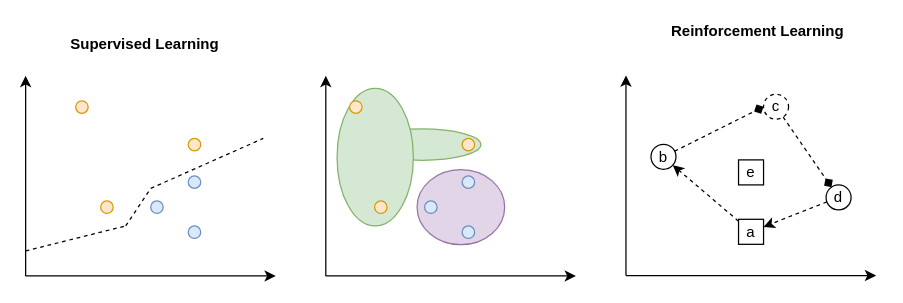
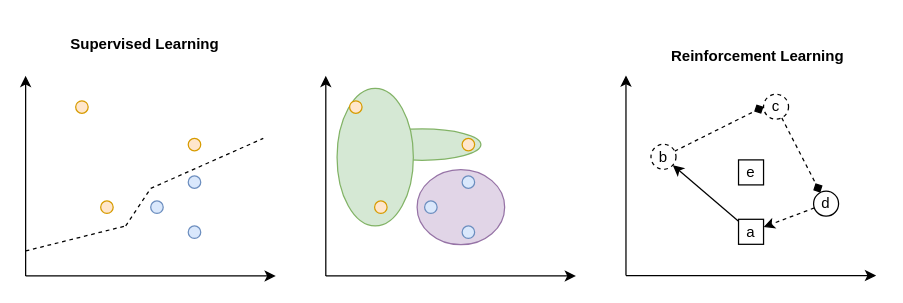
(757, 32) -> (757, 57)
(663, 157) -> (663, 157)
(708, 195) -> (708, 195)
(838, 197) -> (826, 203)
